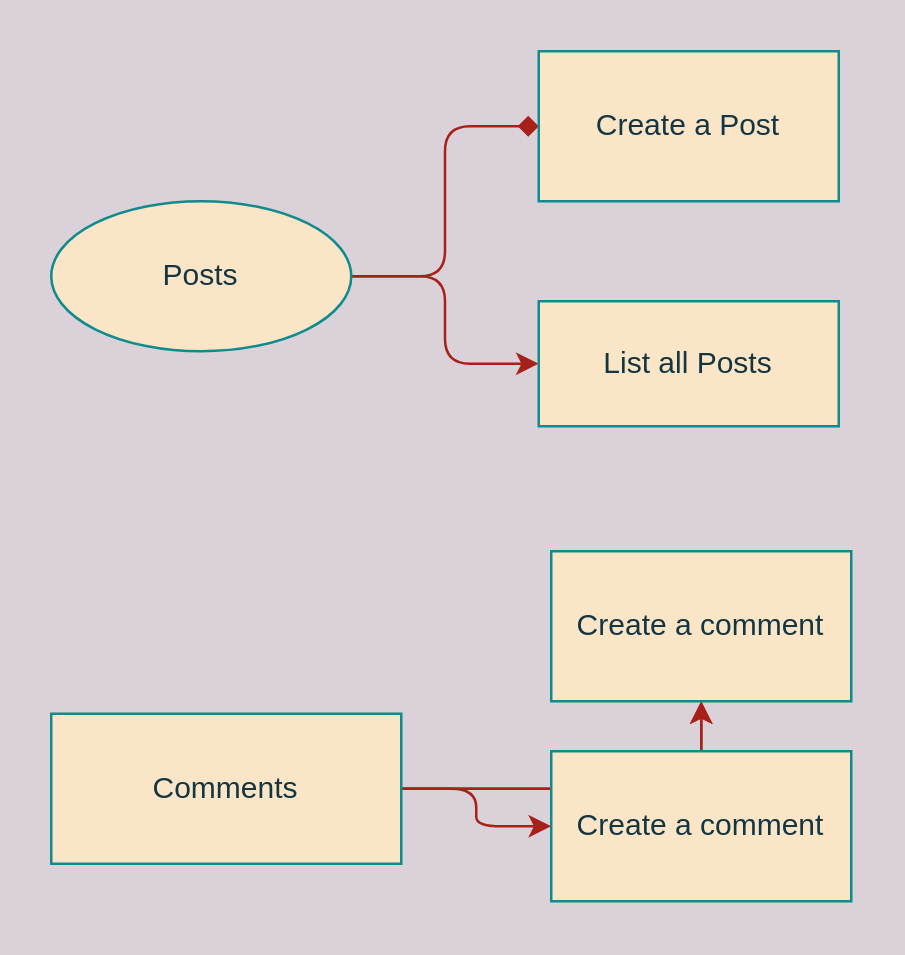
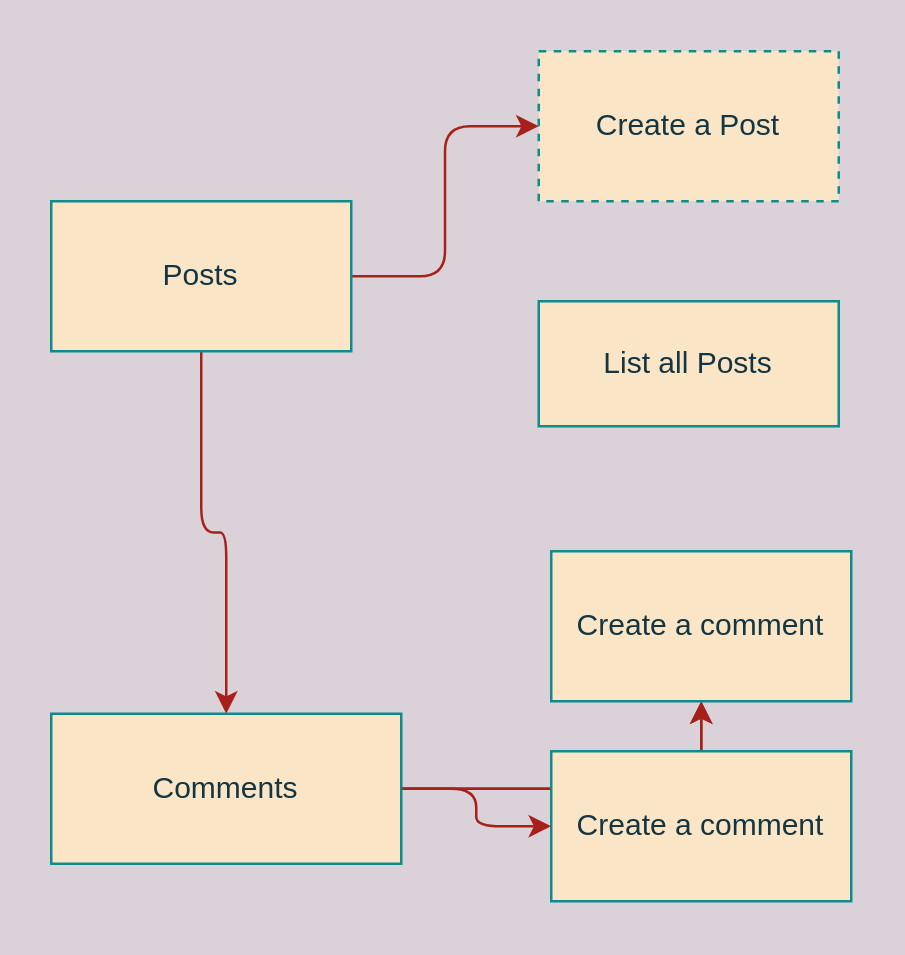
(518, 126) -> (519, 126)
(689, 126) -> (689, 126)
(201, 276) -> (201, 276)
(448, 354) -> (207, 529)
